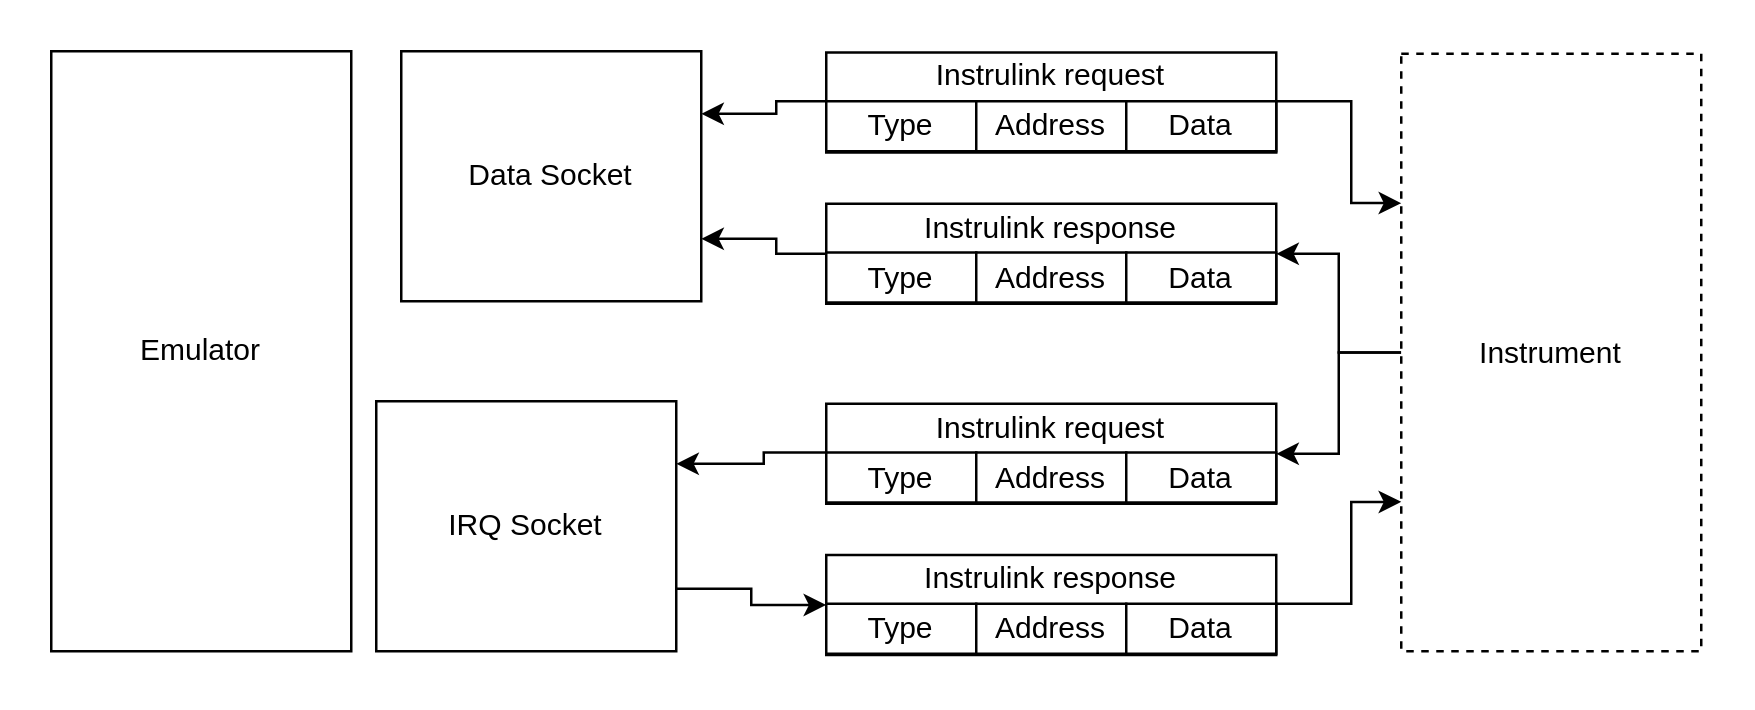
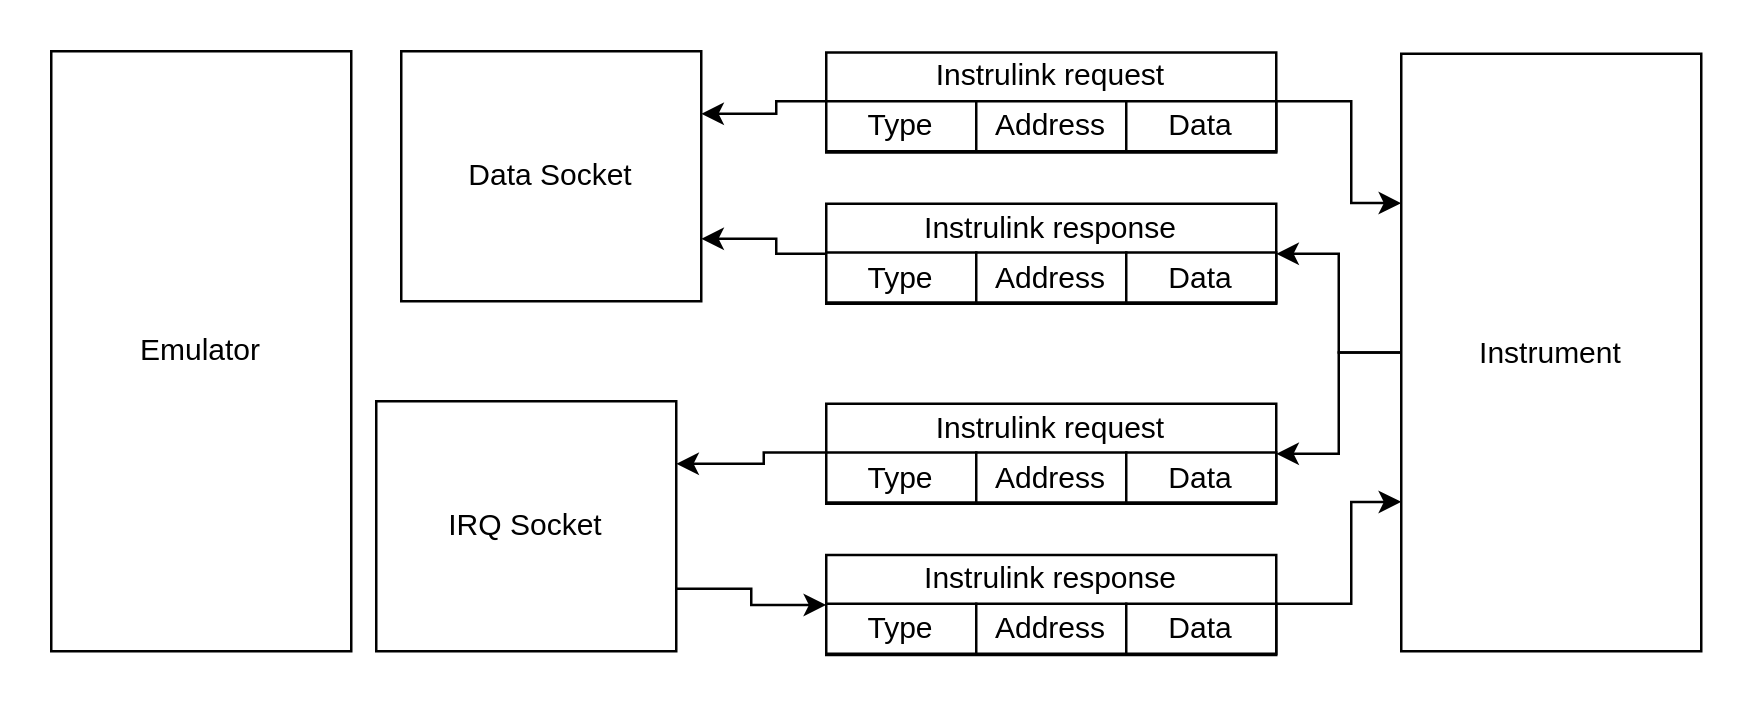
(1551, 353) -> (1551, 353)
